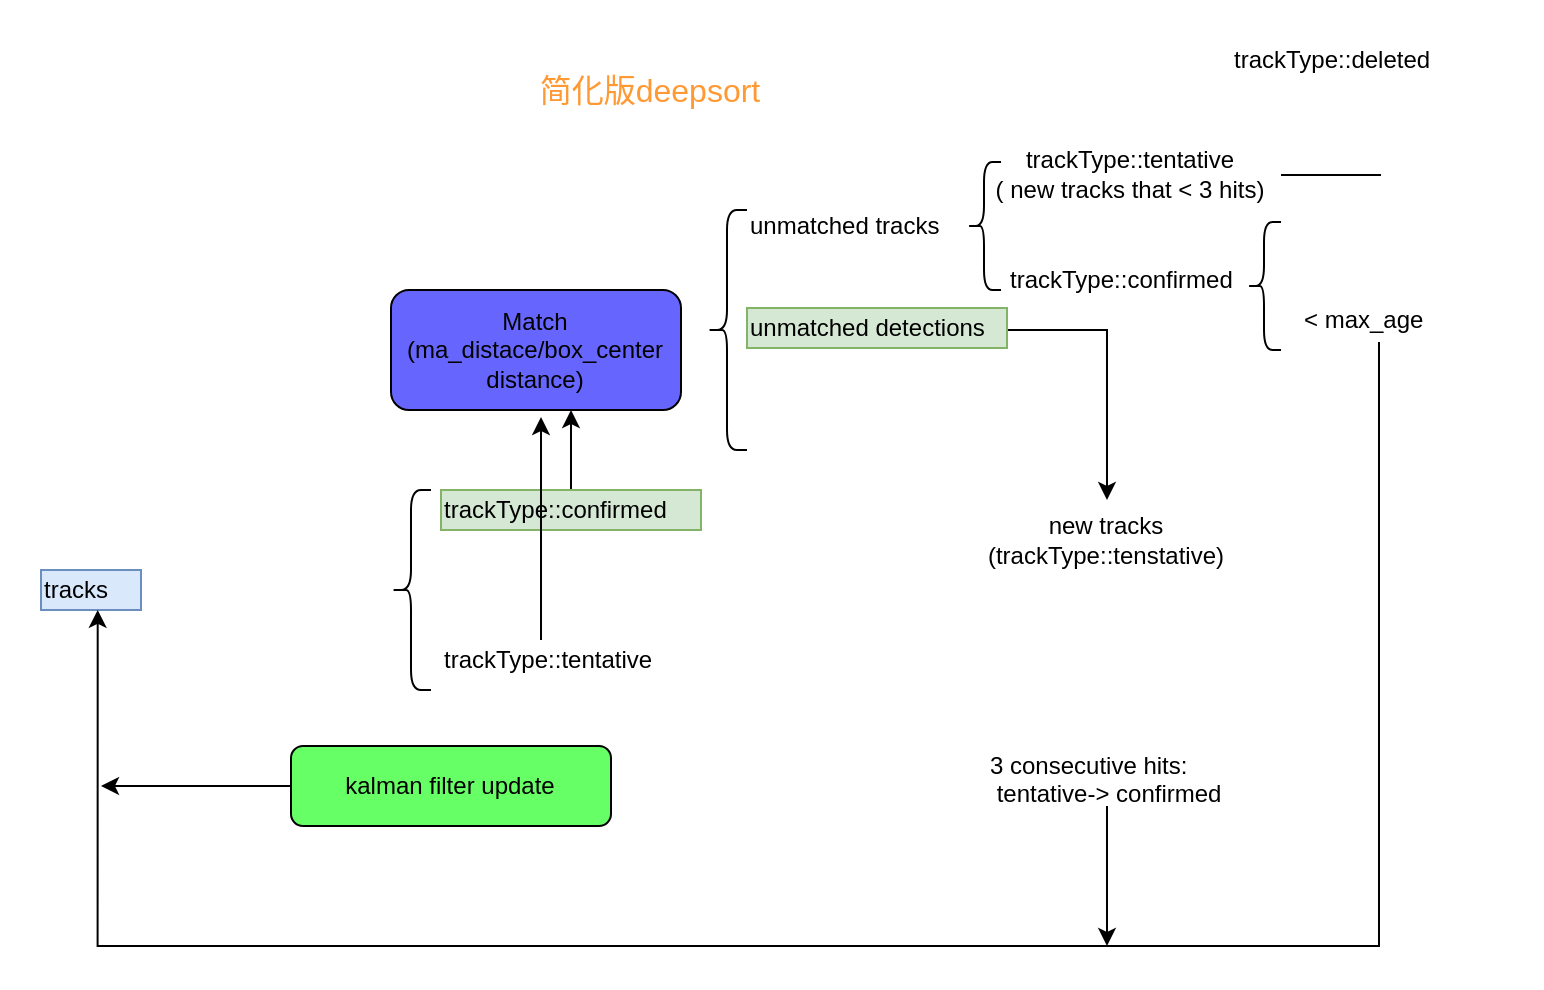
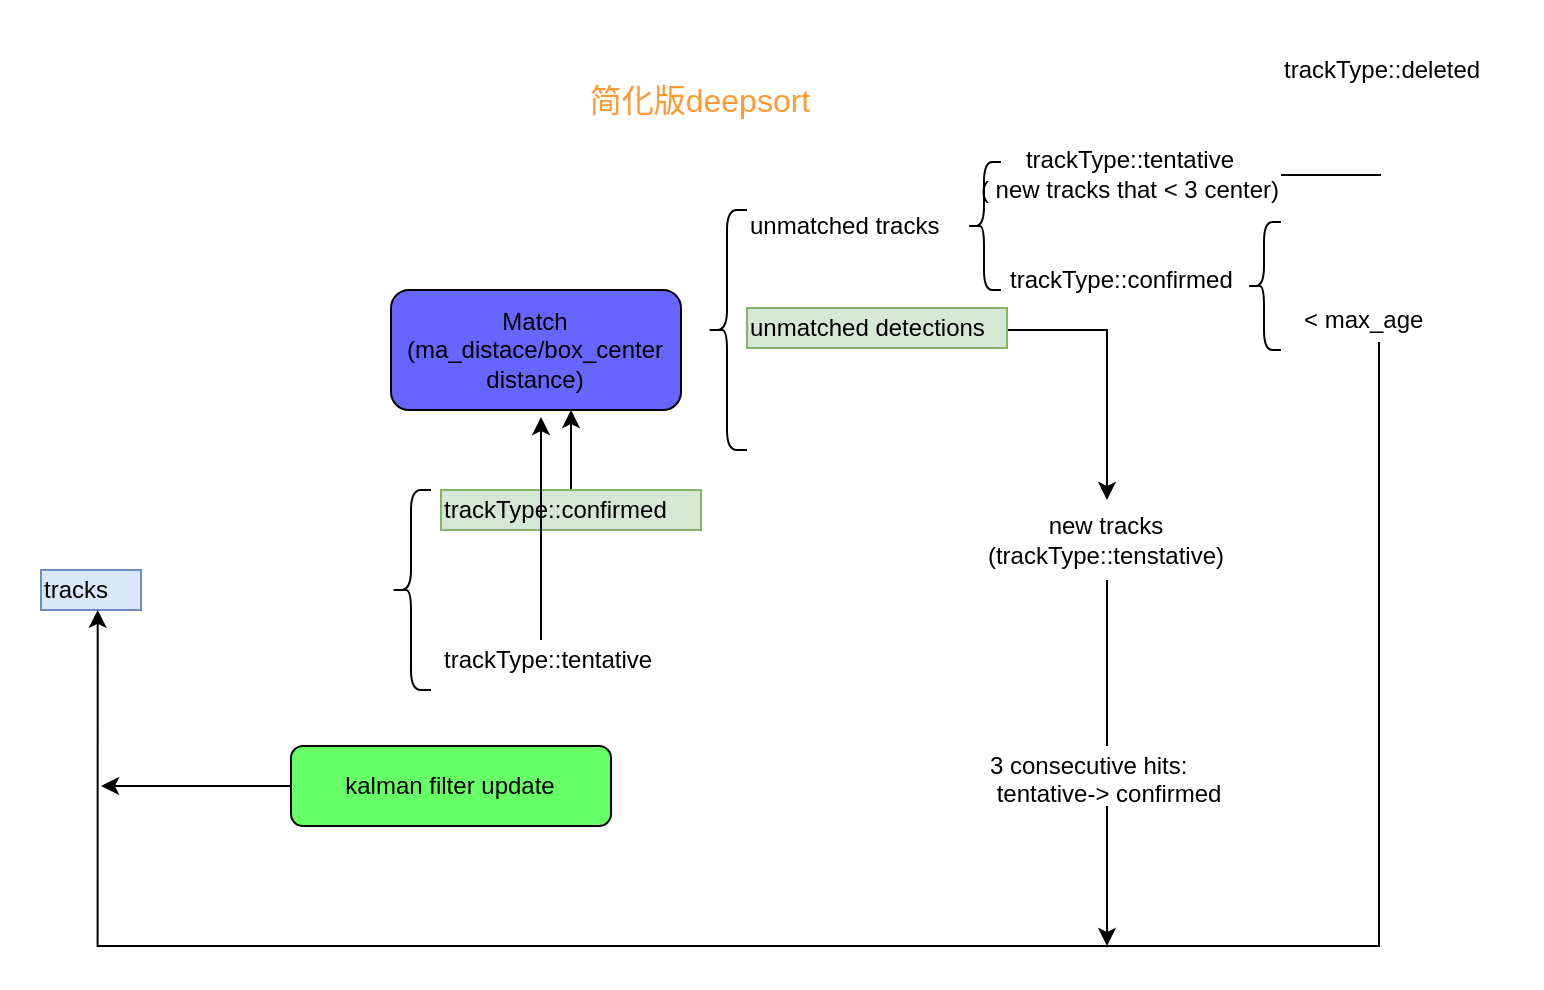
(1341, 61) -> (1391, 71)
(651, 91) -> (701, 101)
(1131, 175) -> (1131, 175)
none -> (1107, 663)
